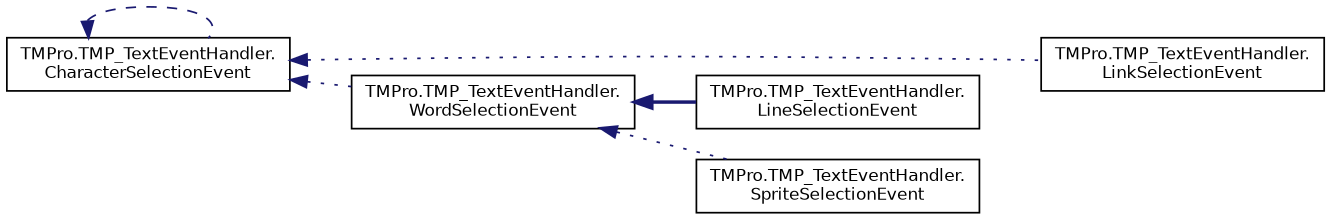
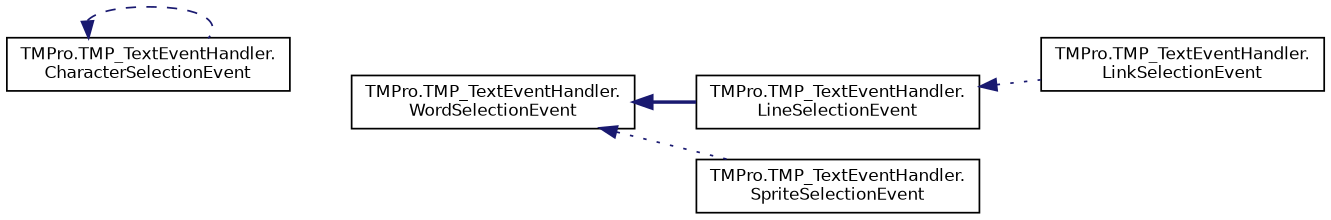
(674, 57) -> (1019, 82)
(329, 84) -> none
